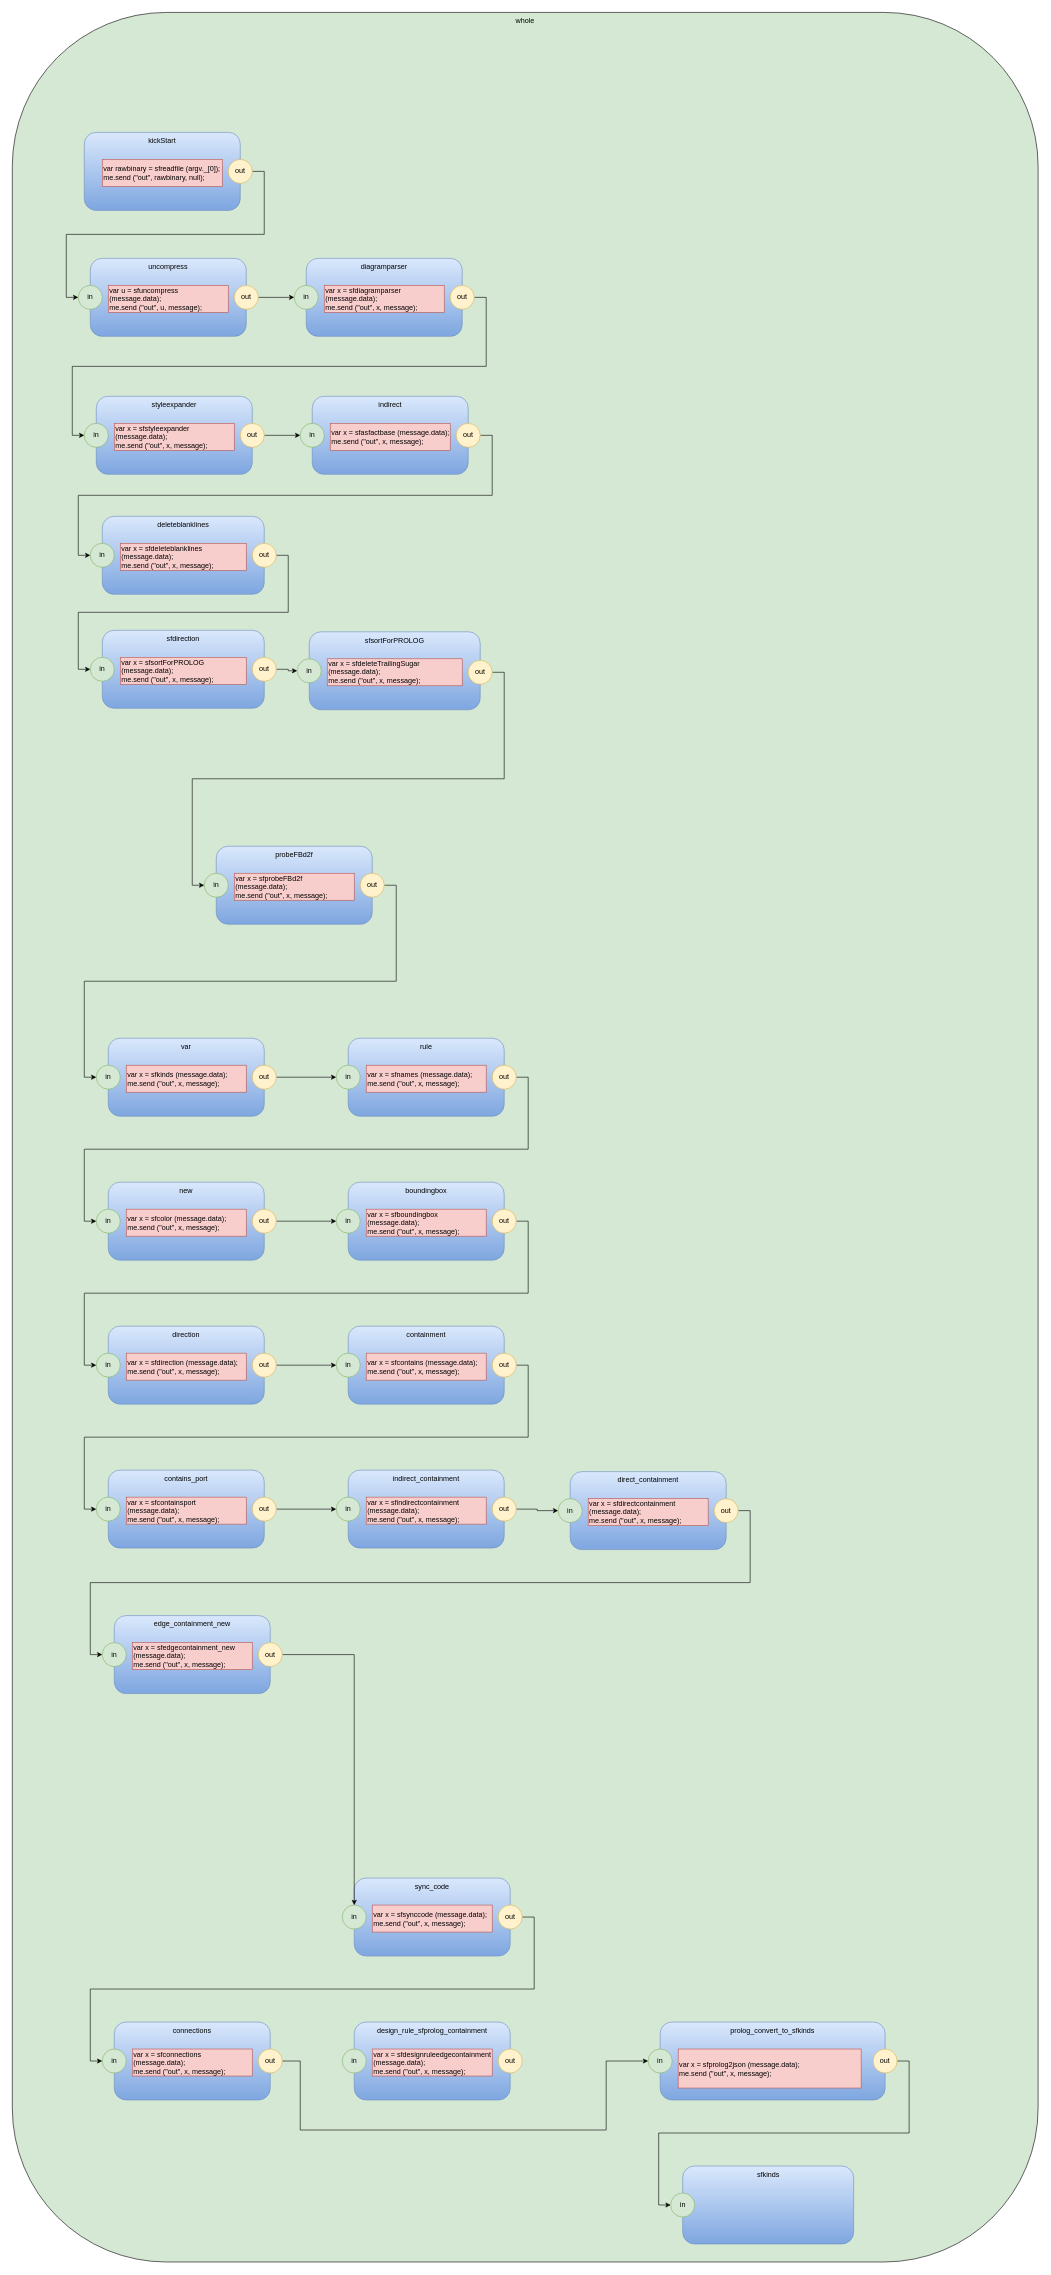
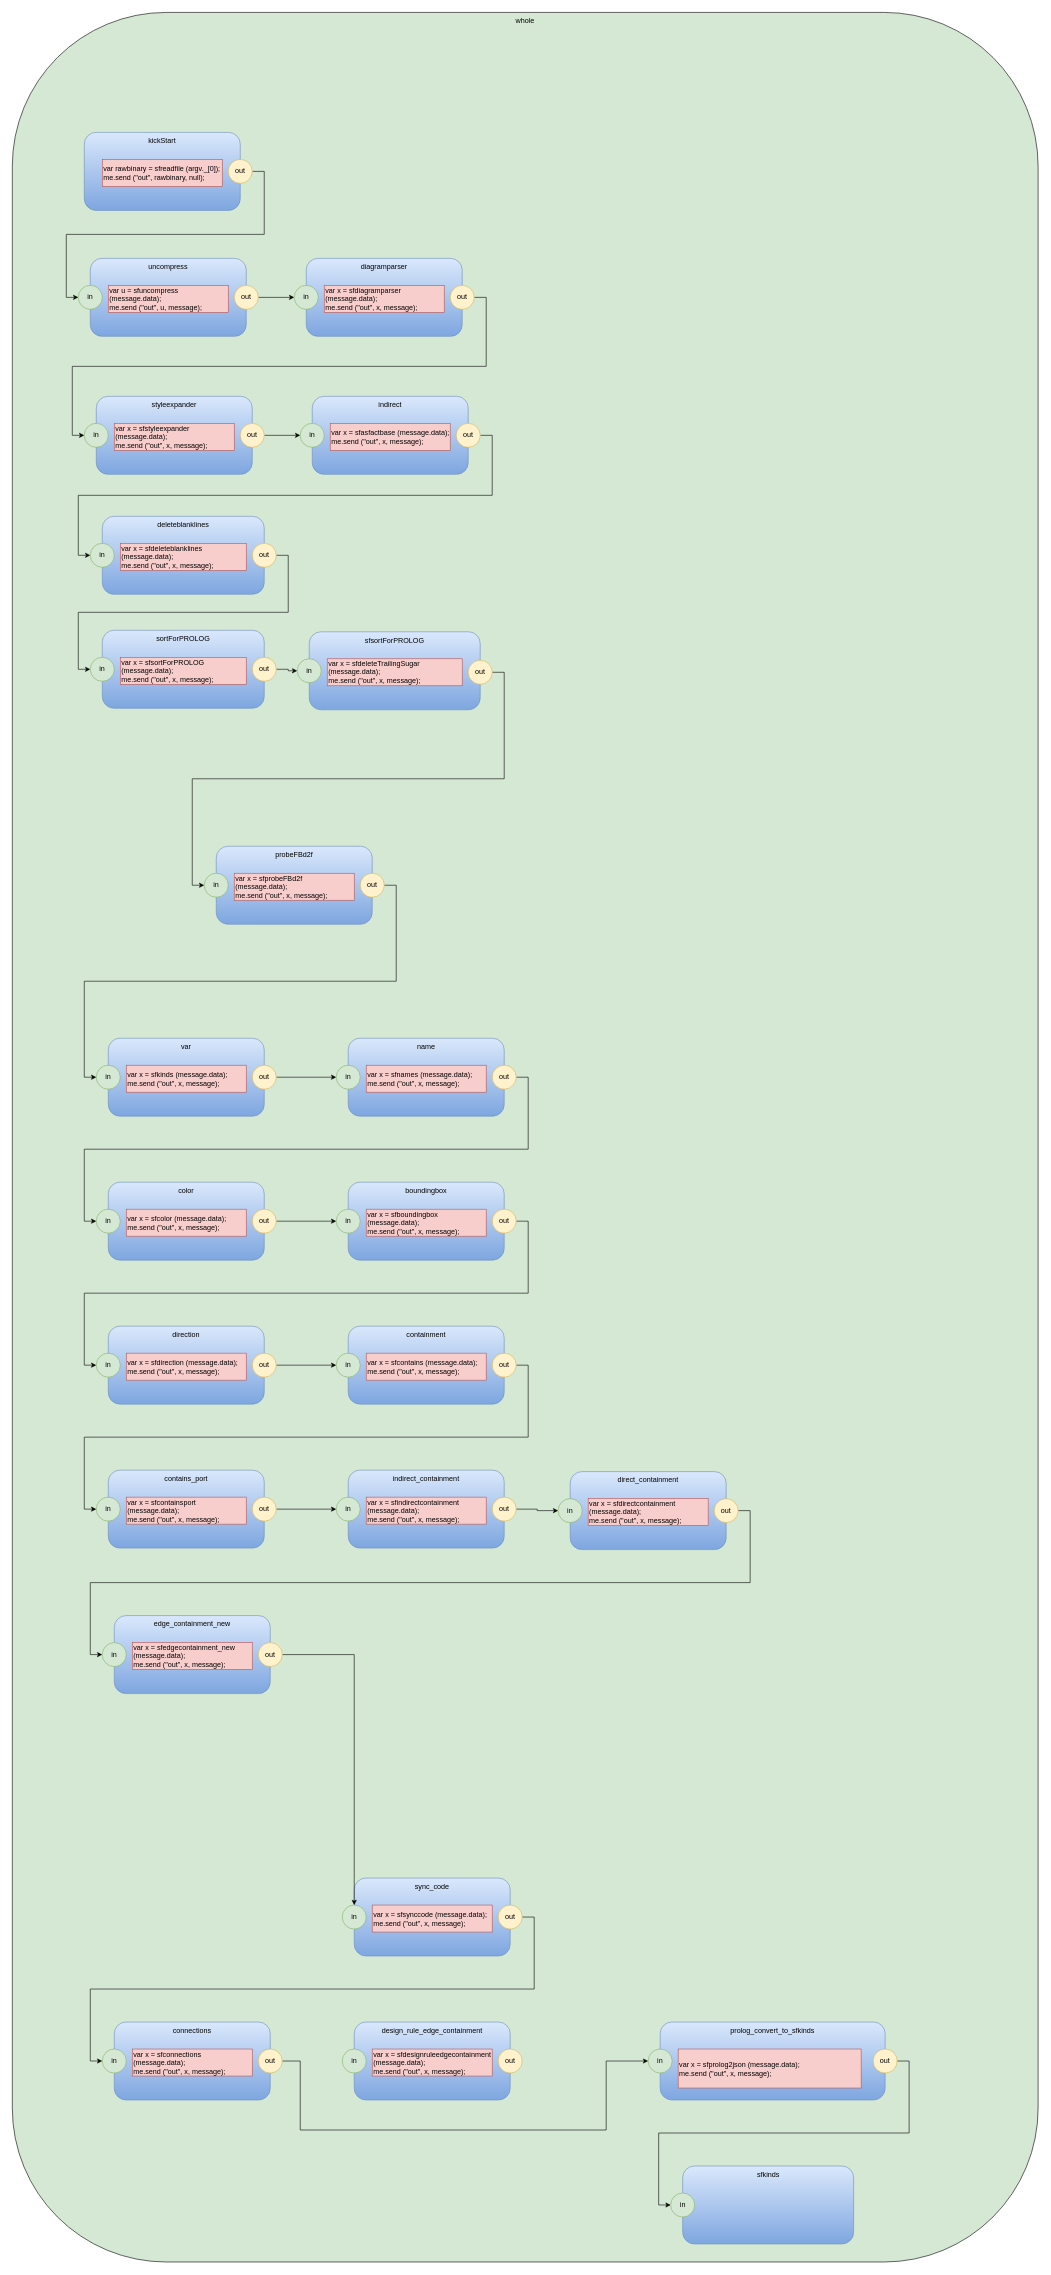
(183, 639) -> (183, 639)
(426, 1047) -> (426, 1047)
(186, 1191) -> (186, 1191)
(432, 2031) -> (432, 2031)
